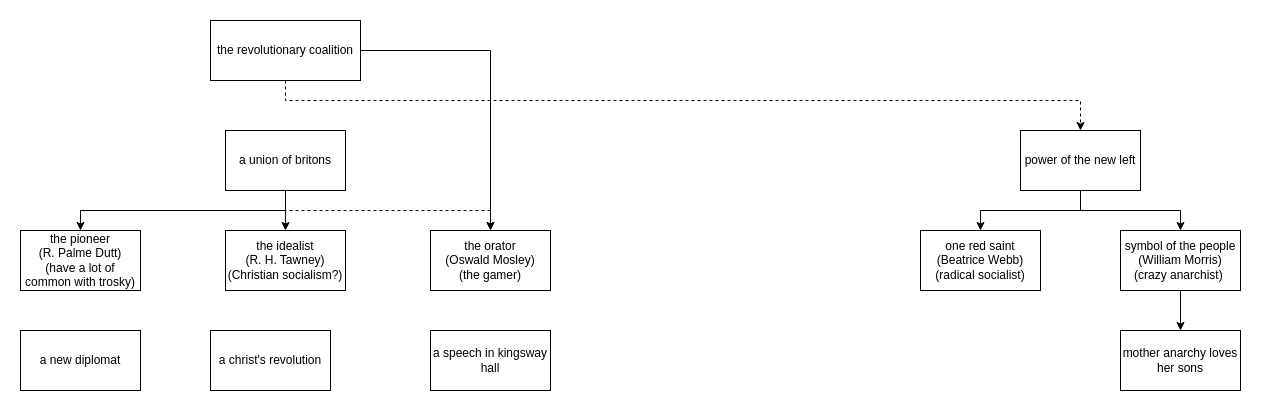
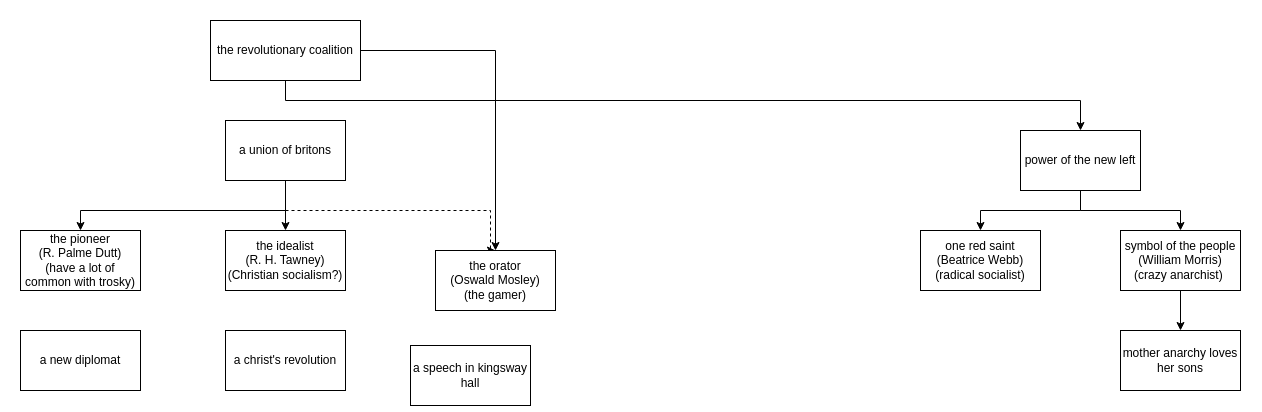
(685, 101) -> (685, 101)
(286, 161) -> (286, 151)
(491, 261) -> (496, 281)
(271, 361) -> (286, 361)
(491, 361) -> (471, 376)
